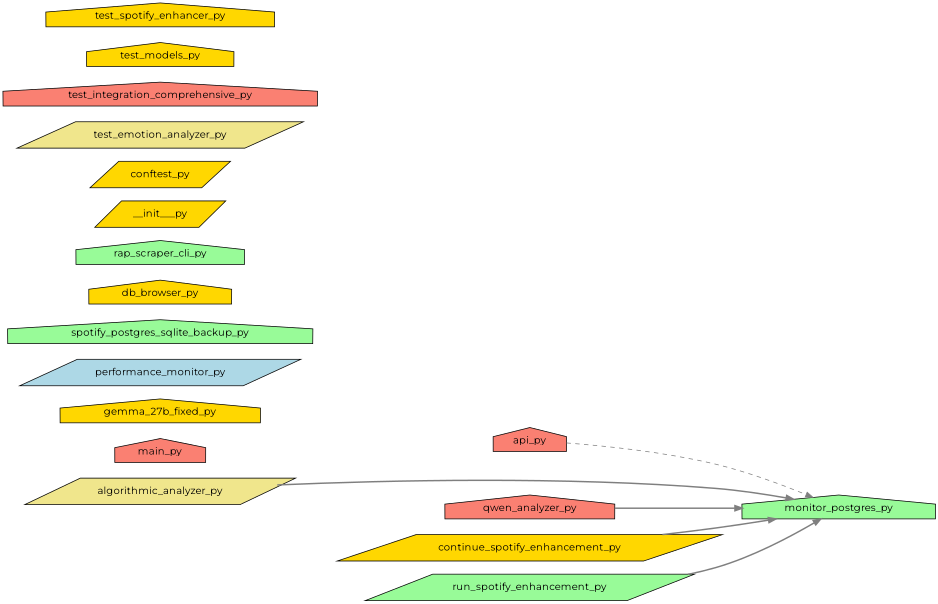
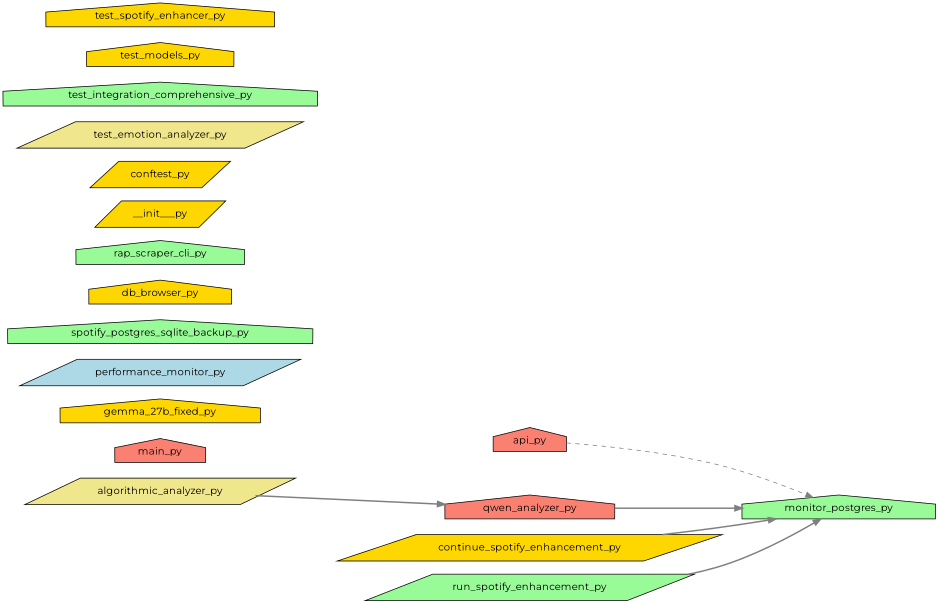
(160, 95) -> (160, 95)
(532, 481) -> (347, 500)
